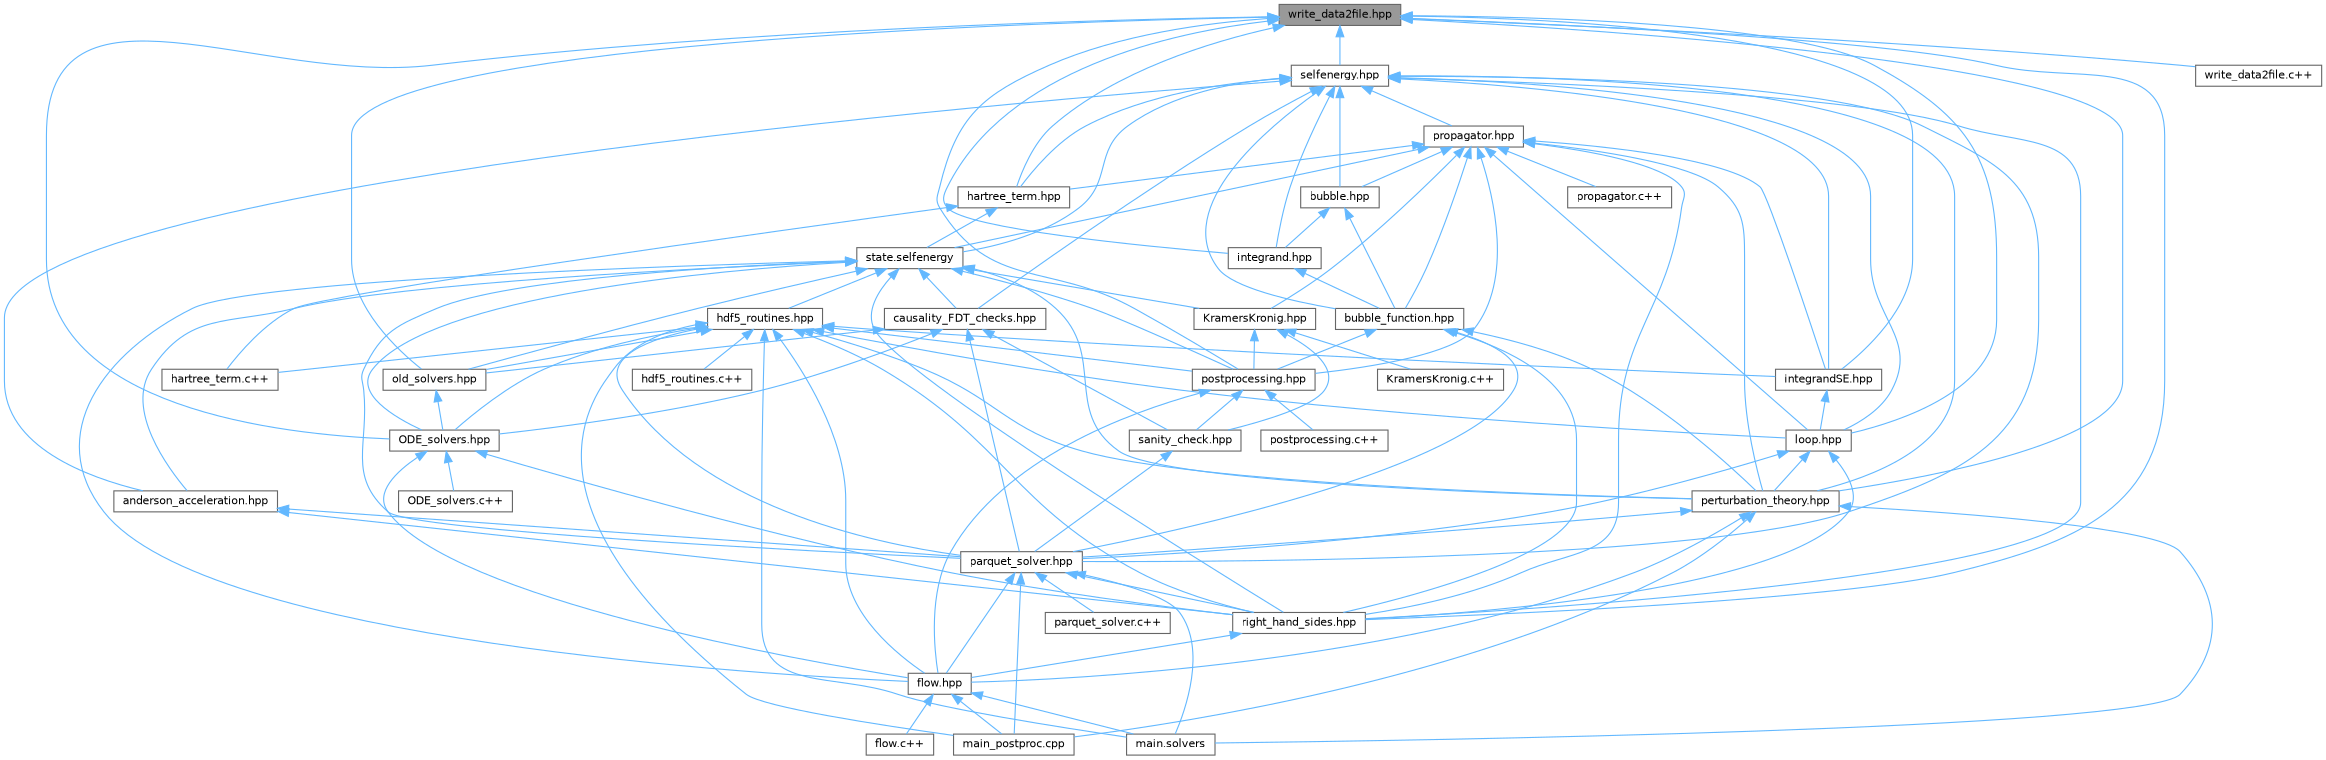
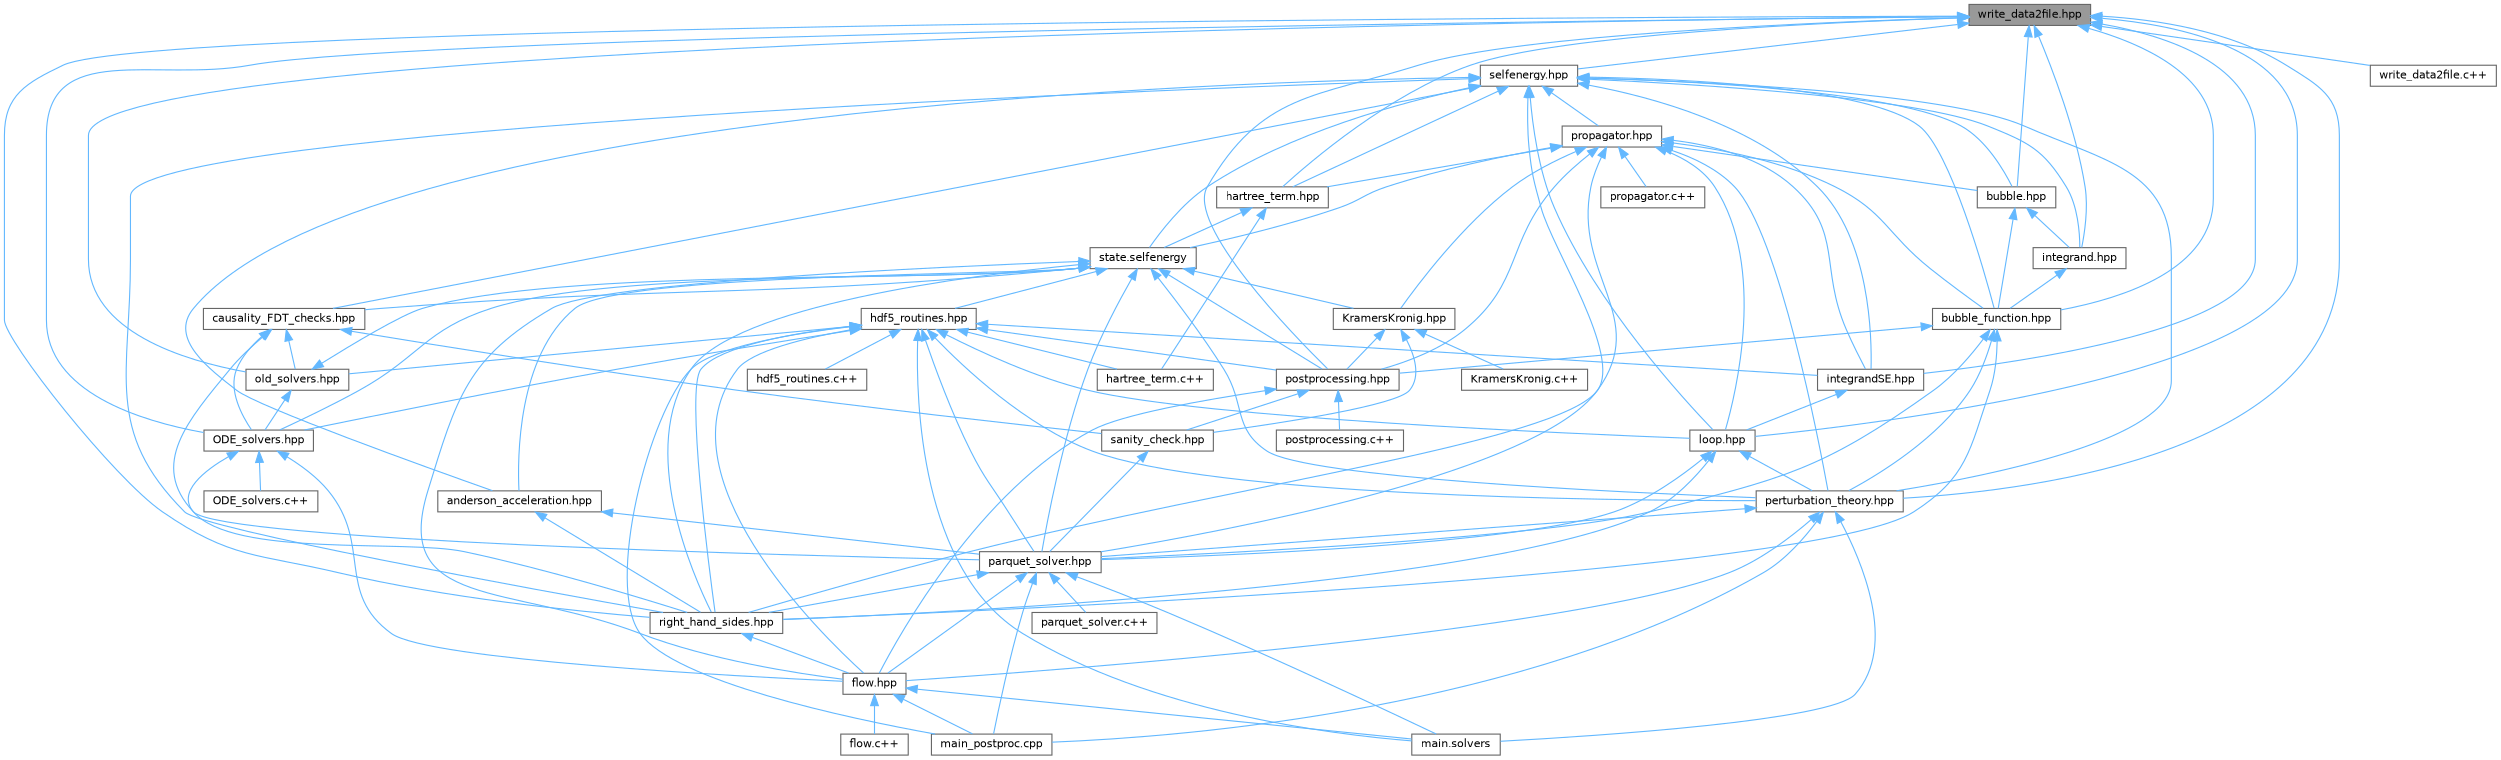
none -> (2023, 112)
none -> (2213, 181)
(662, 318) -> (561, 287)
